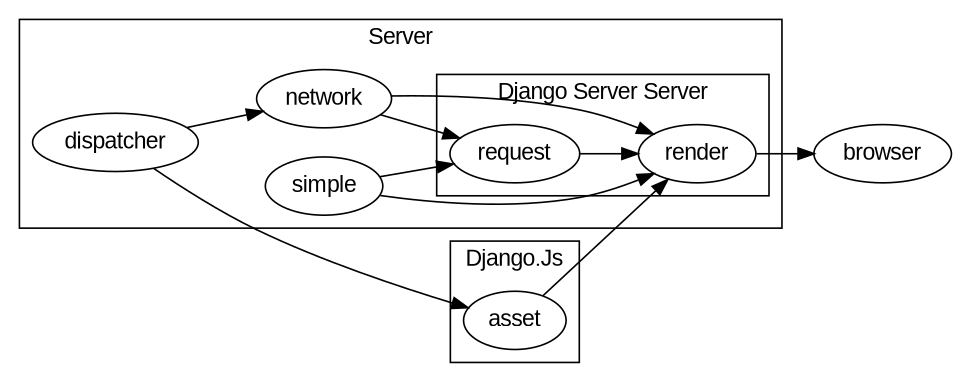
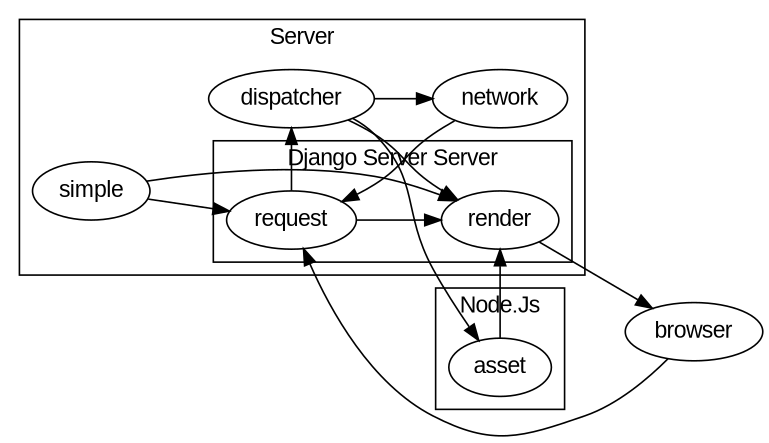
(516, 101) -> (413, 168)
none -> (291, 160)
(515, 260) -> (500, 307)
none -> (461, 428)
